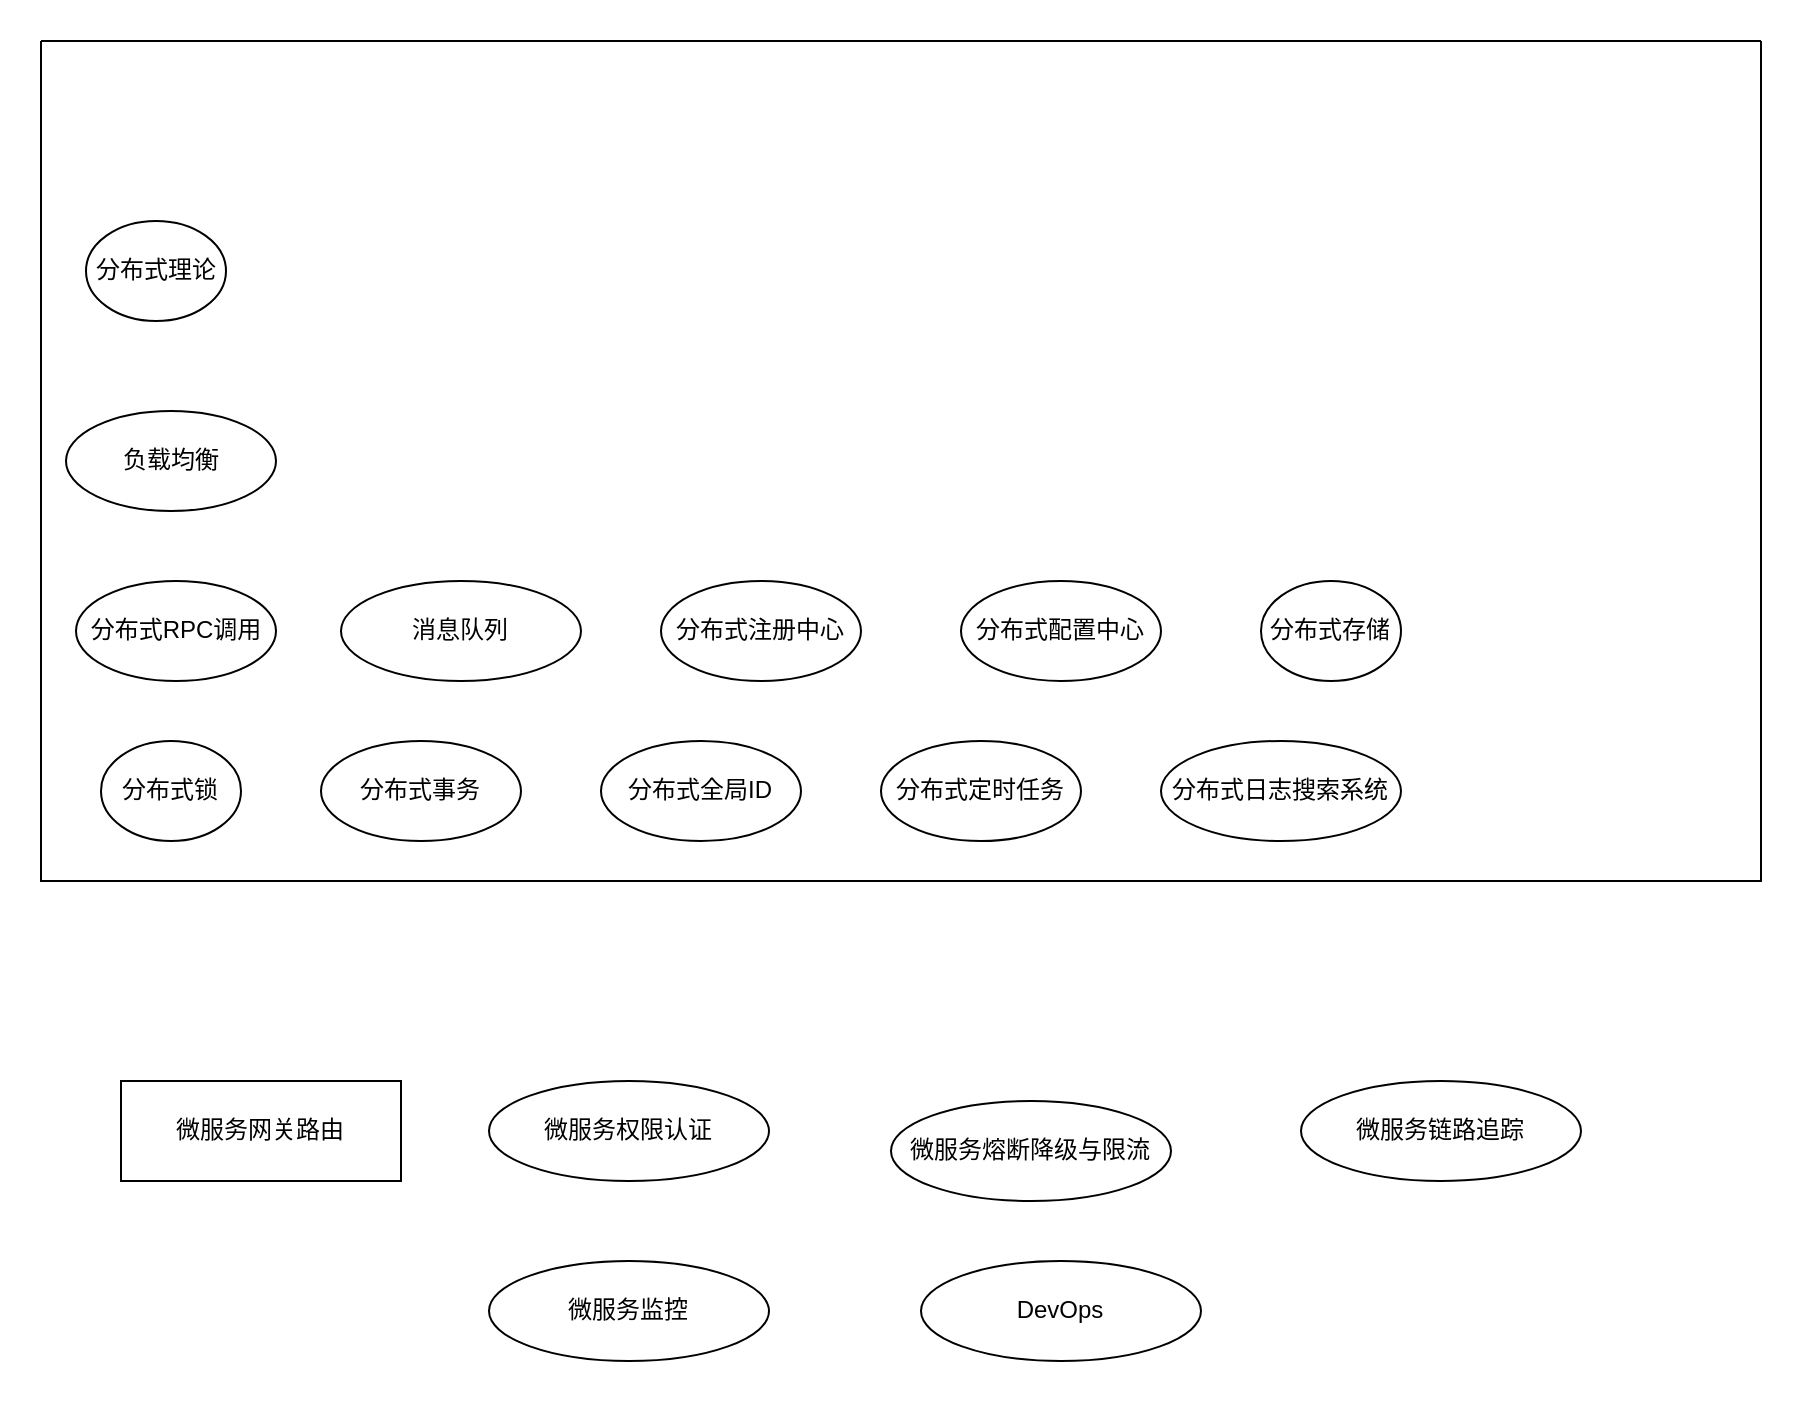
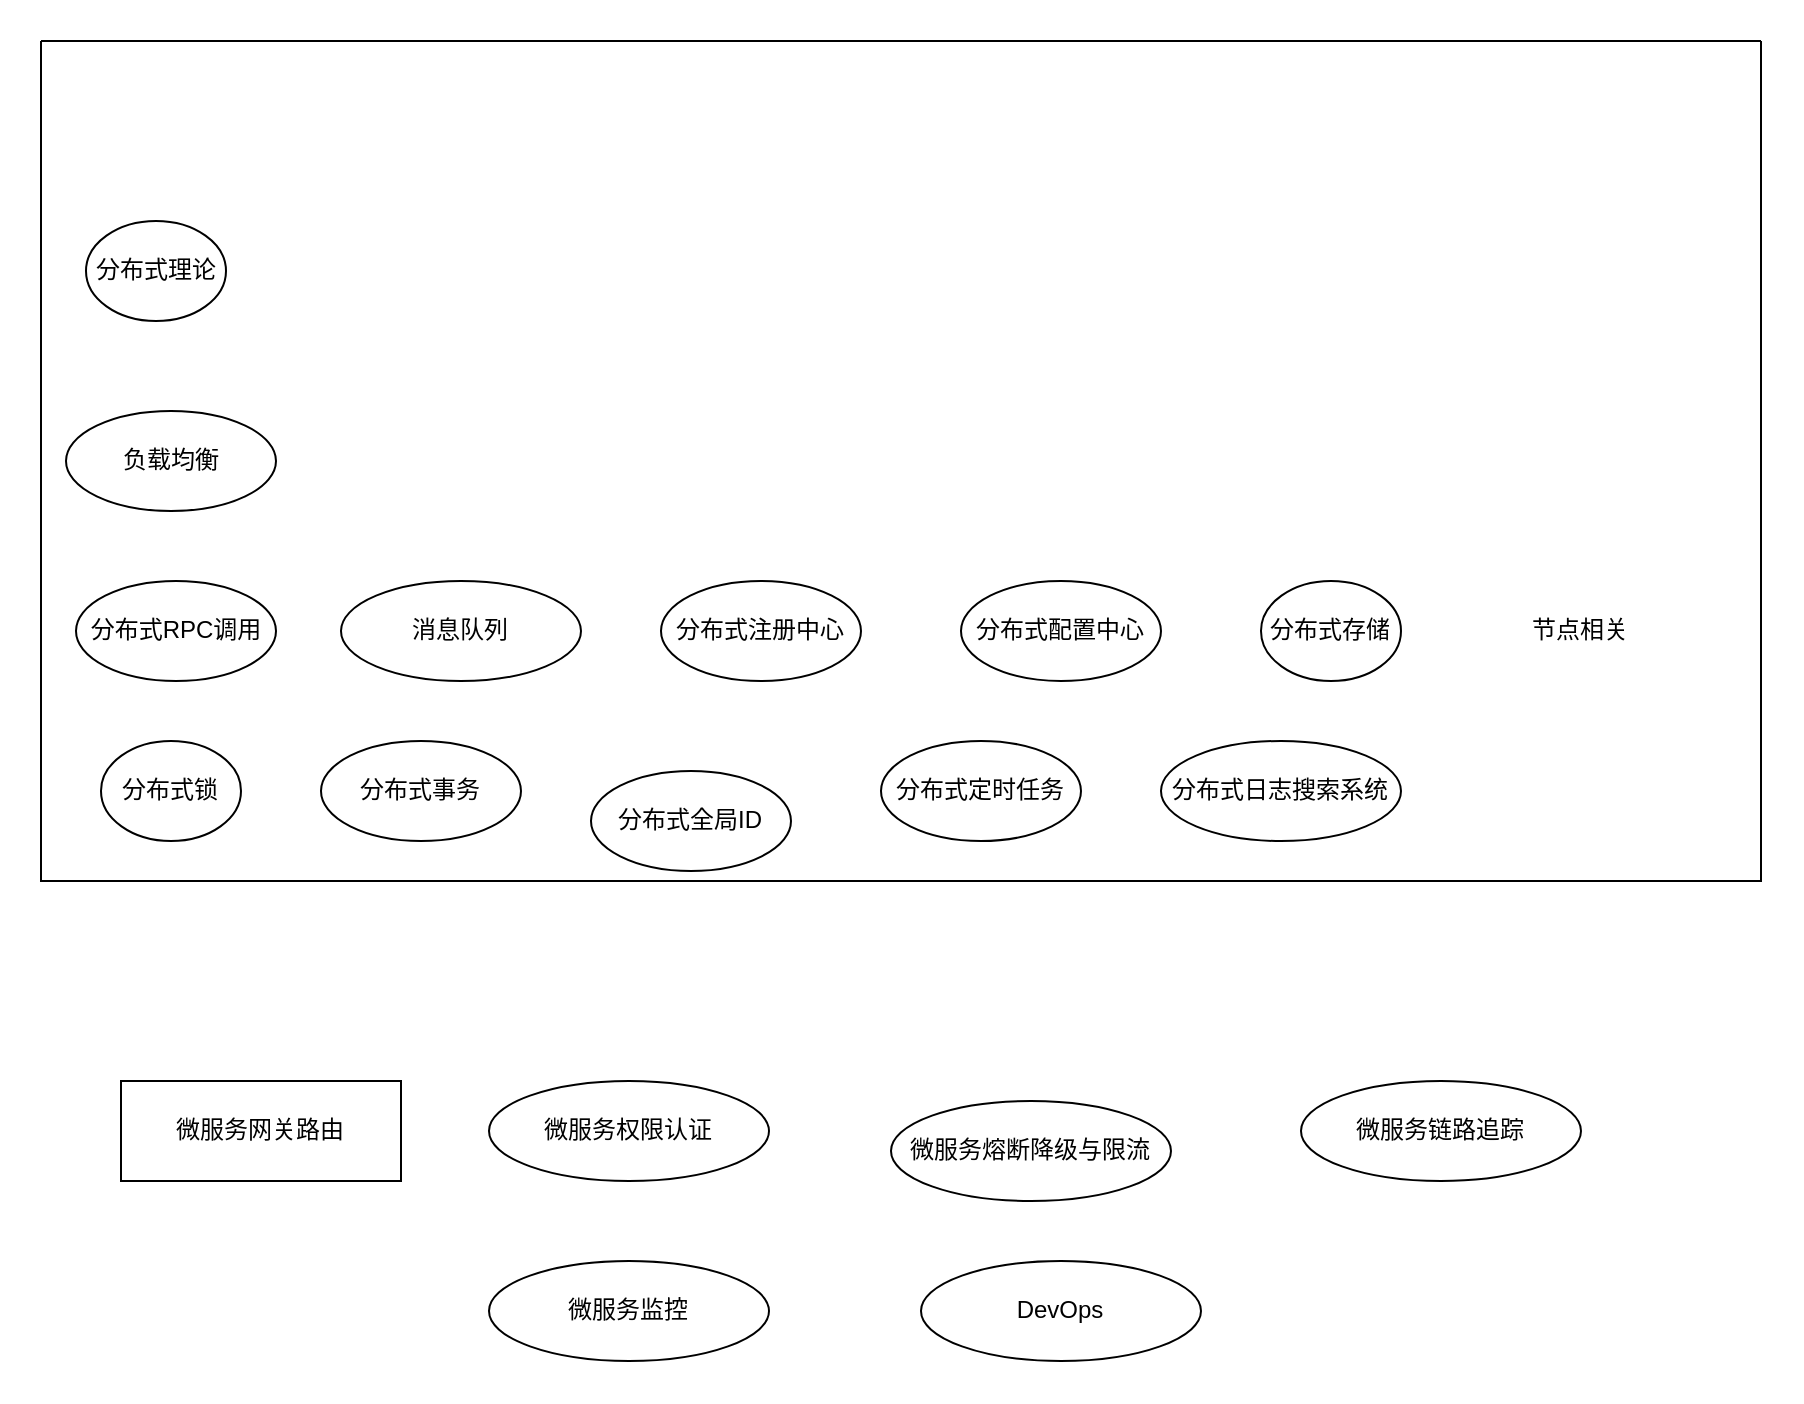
none -> (1581, 631)
(701, 791) -> (691, 821)
